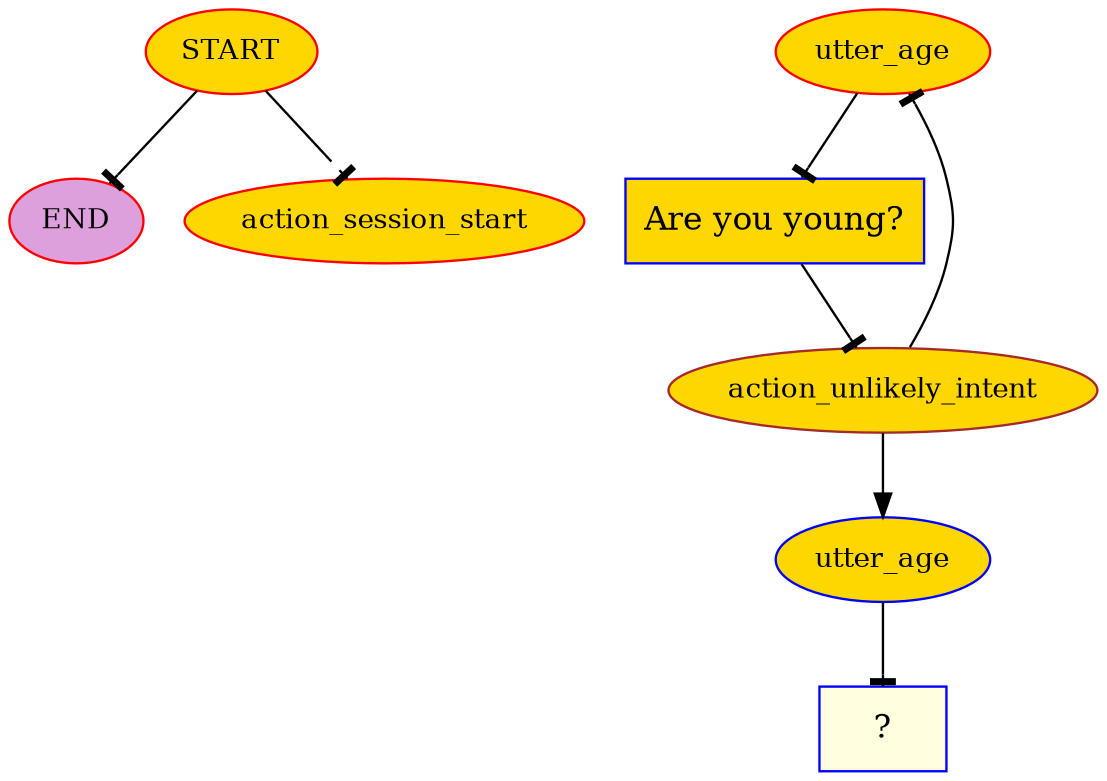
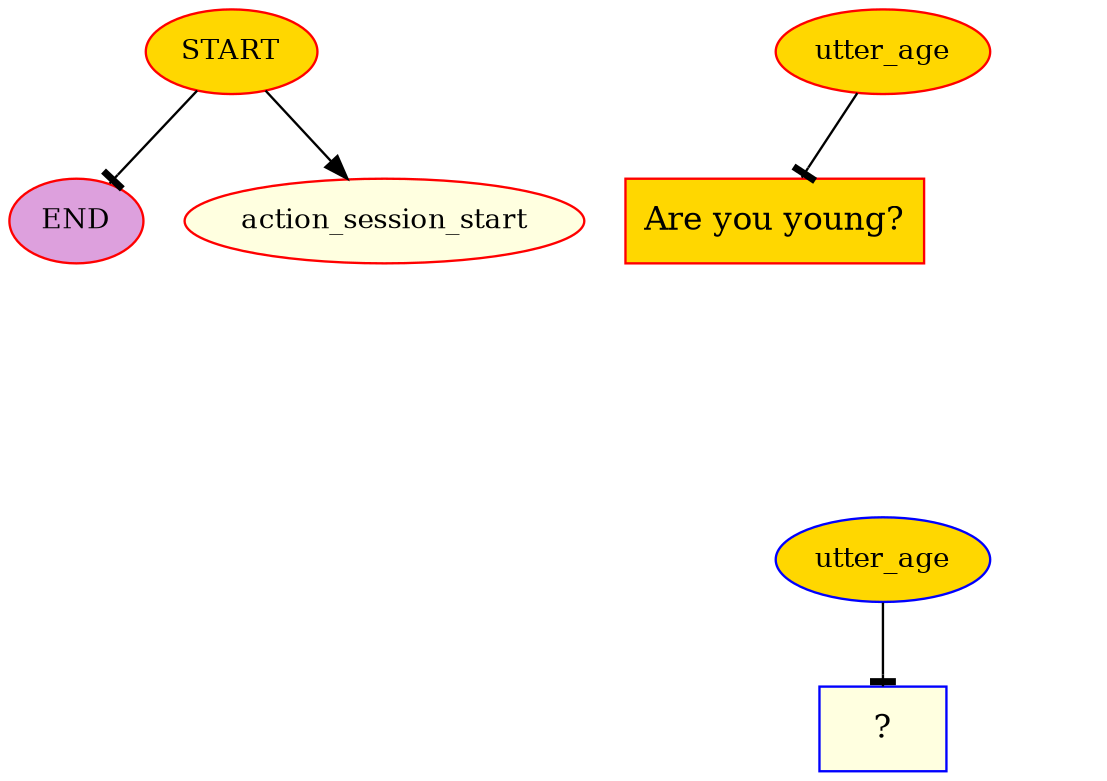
(298, 126) -> (298, 126)
(384, 221) -> (384, 221)
(775, 221) -> (775, 221)
(883, 390) -> none
